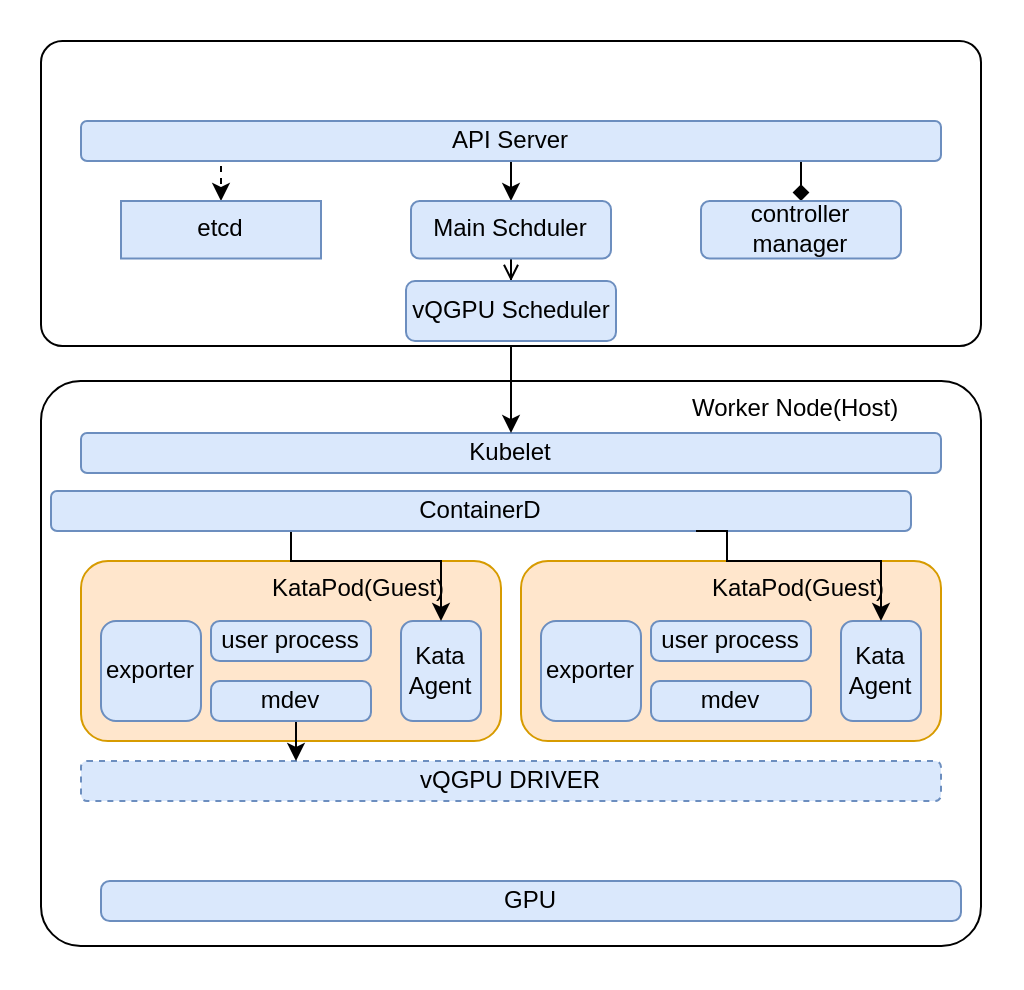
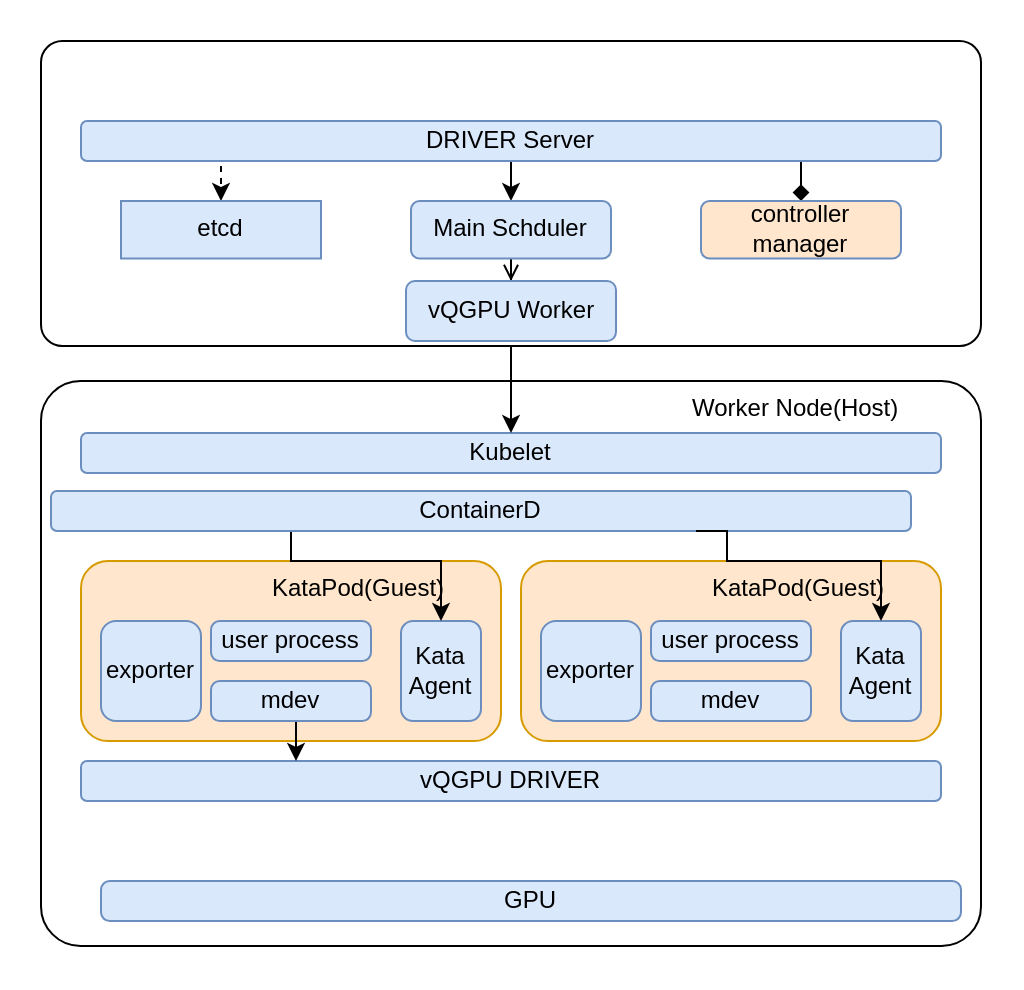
(511, 141) -> (511, 141)
(801, 230) -> (801, 230)
(512, 311) -> (512, 311)
(511, 781) -> (511, 781)
